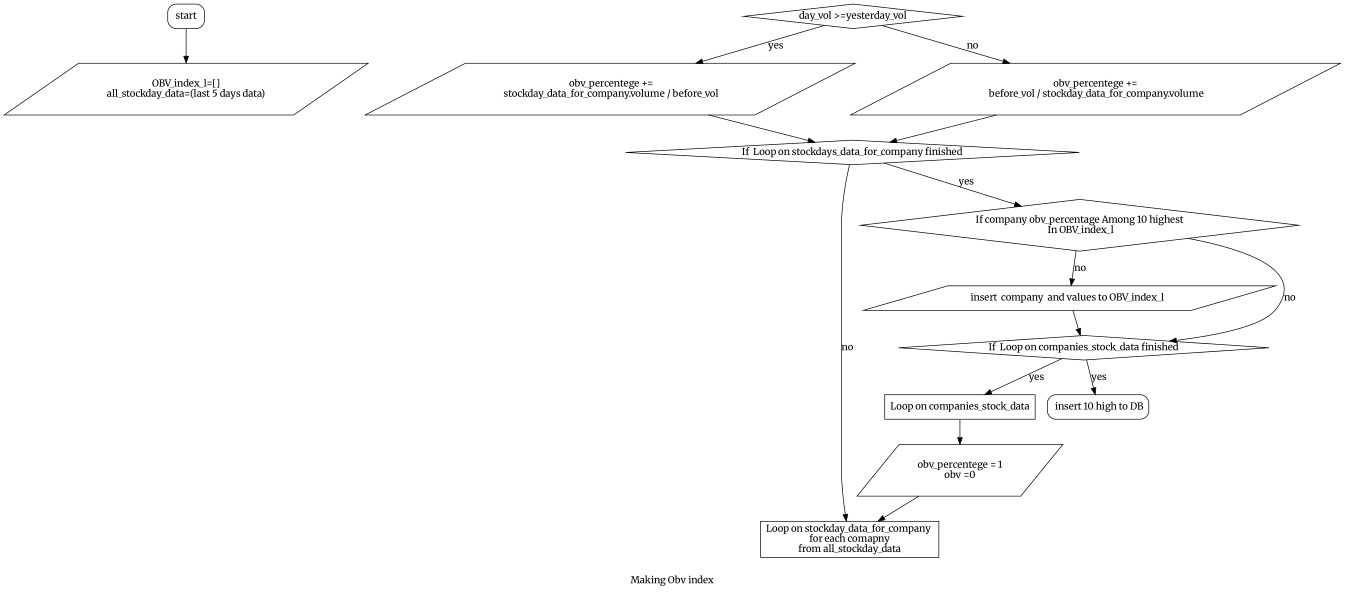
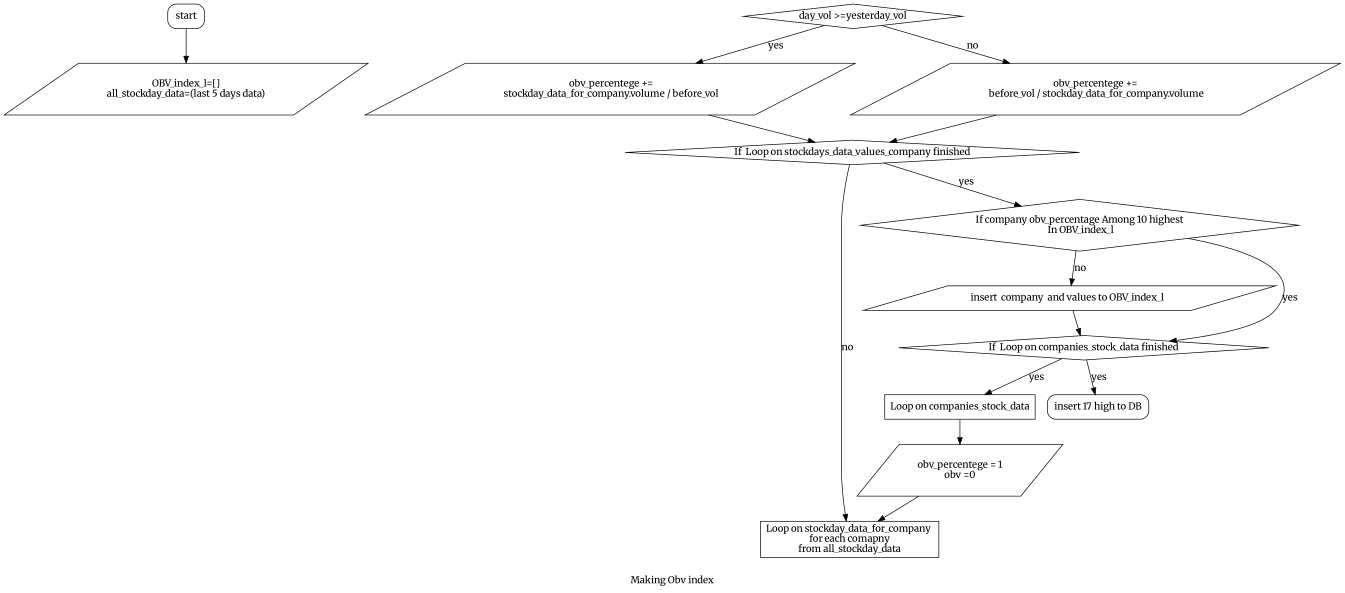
(852, 152) -> (852, 152)
(1290, 298) -> (1290, 298)
(1098, 407) -> (1098, 407)
